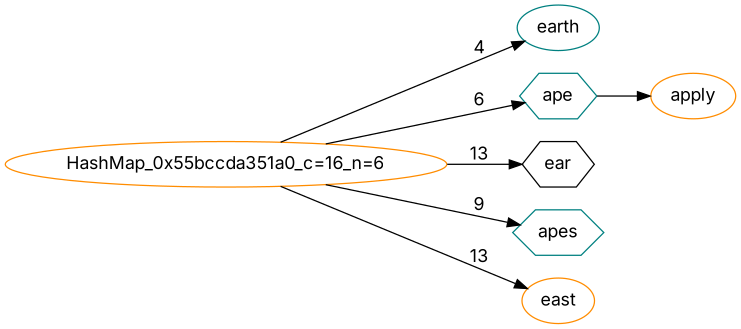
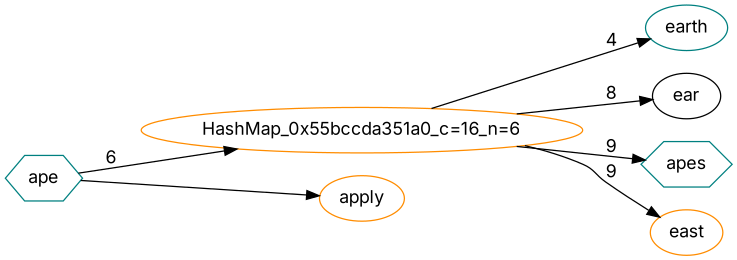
(419, 125) -> (151, 162)
(480, 155) -> (612, 94)
(558, 164) -> (687, 96)
(480, 257) -> (612, 173)
